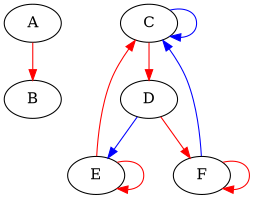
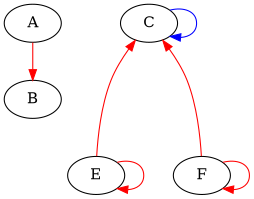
(149, 99) -> none
(193, 100) -> (193, 100)
